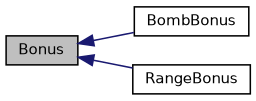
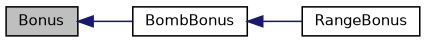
(113, 64) -> (283, 21)
